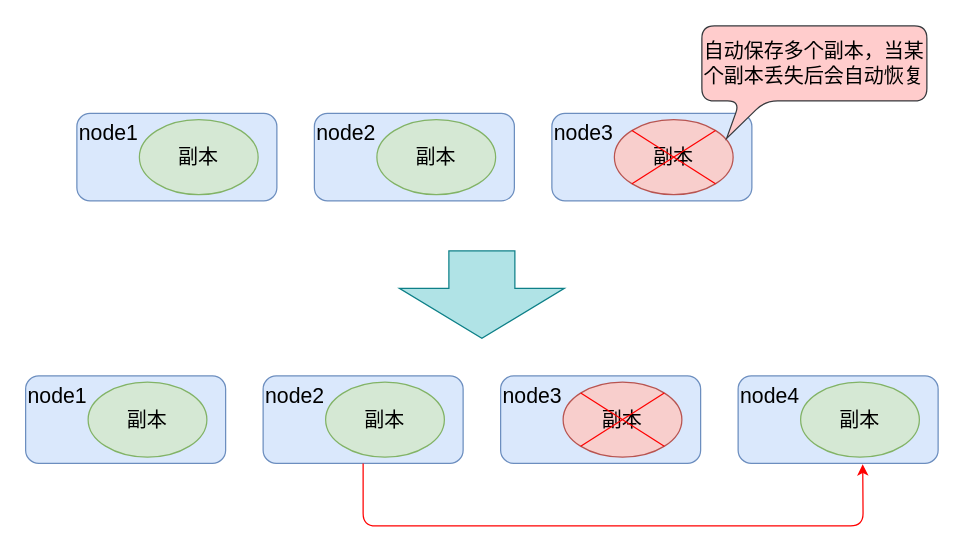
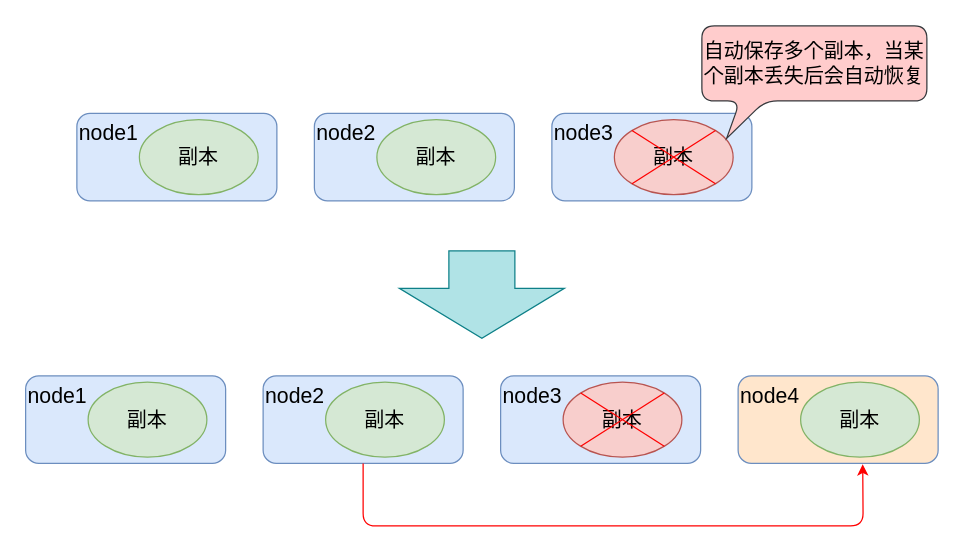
(770, 397) -> (770, 397)
